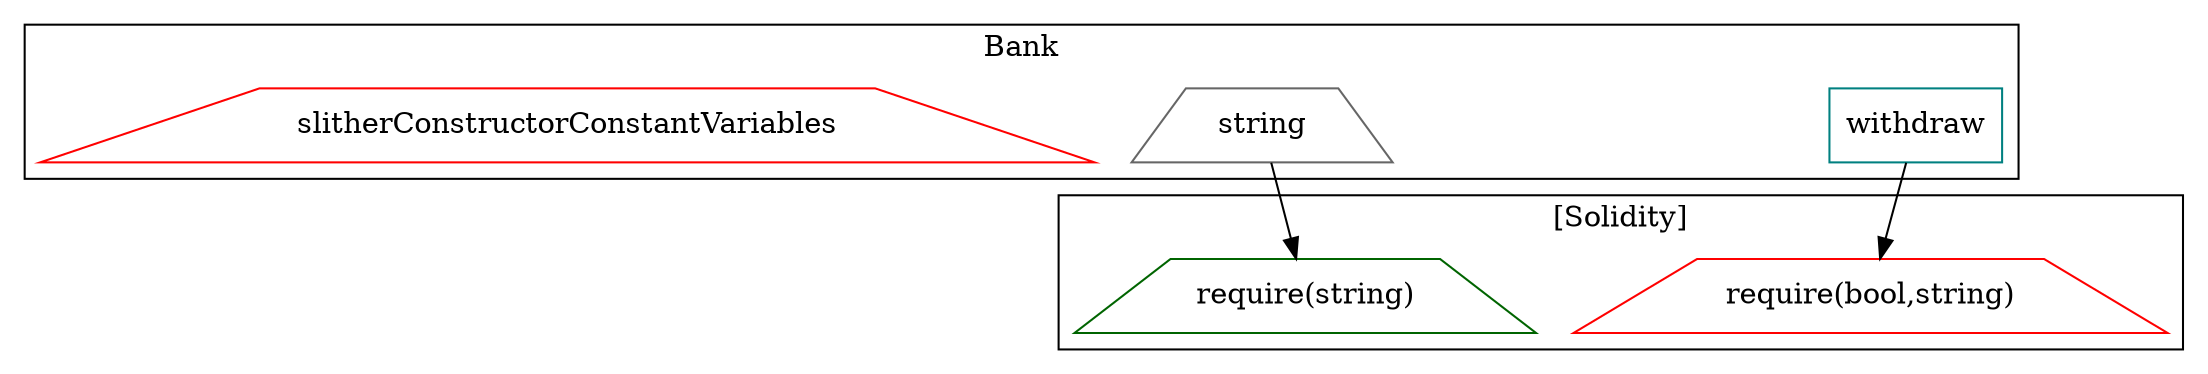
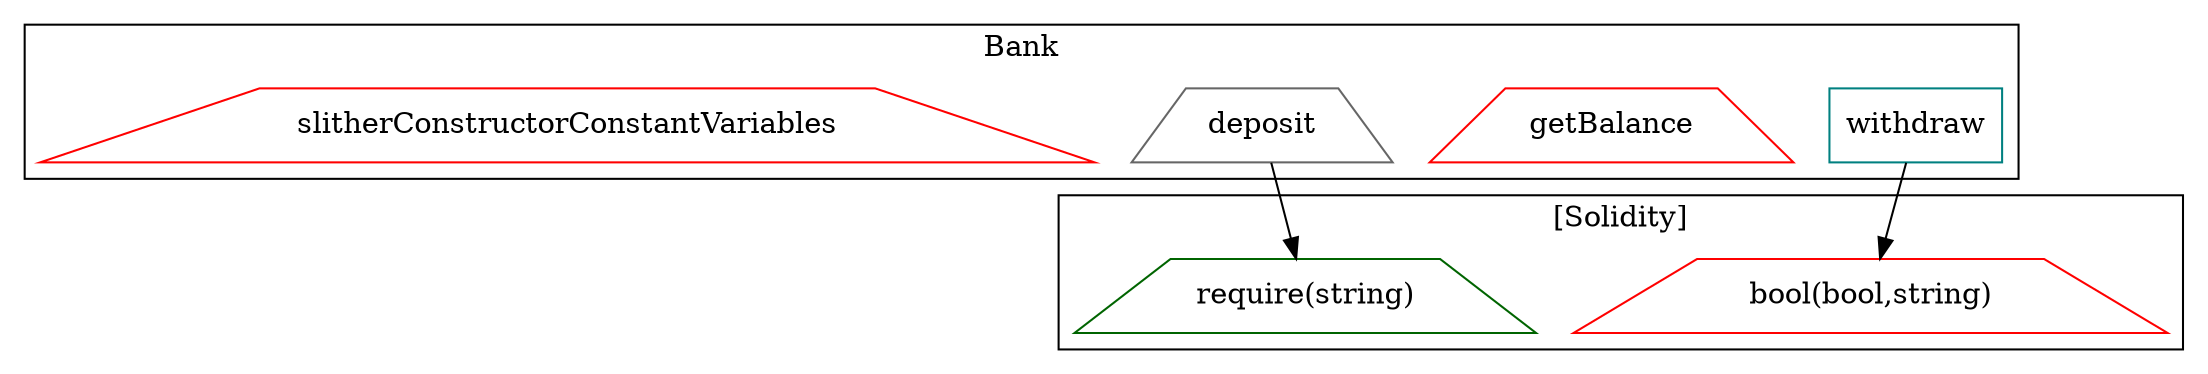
(1262, 125) -> (1262, 125)
none -> (1612, 125)
(1871, 296) -> (1871, 296)
